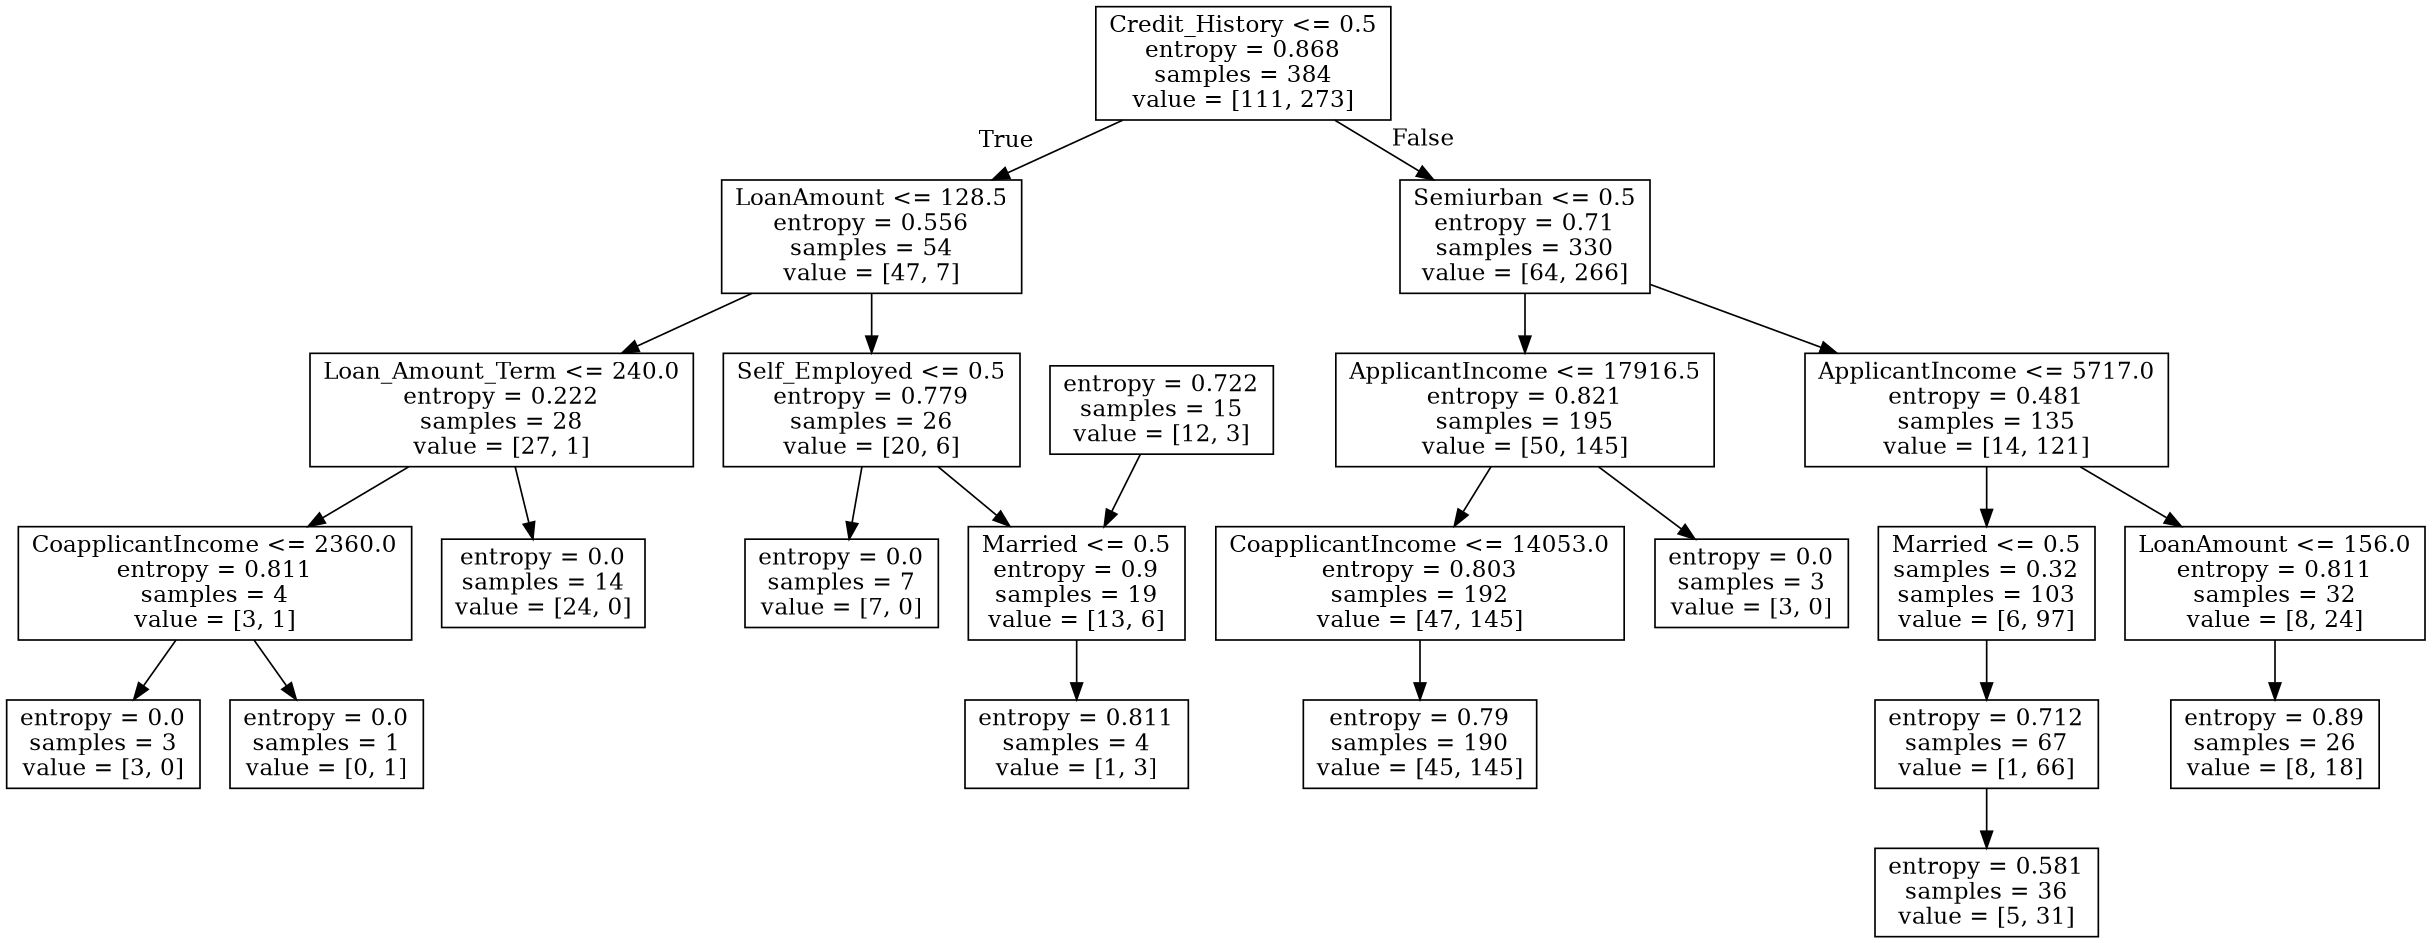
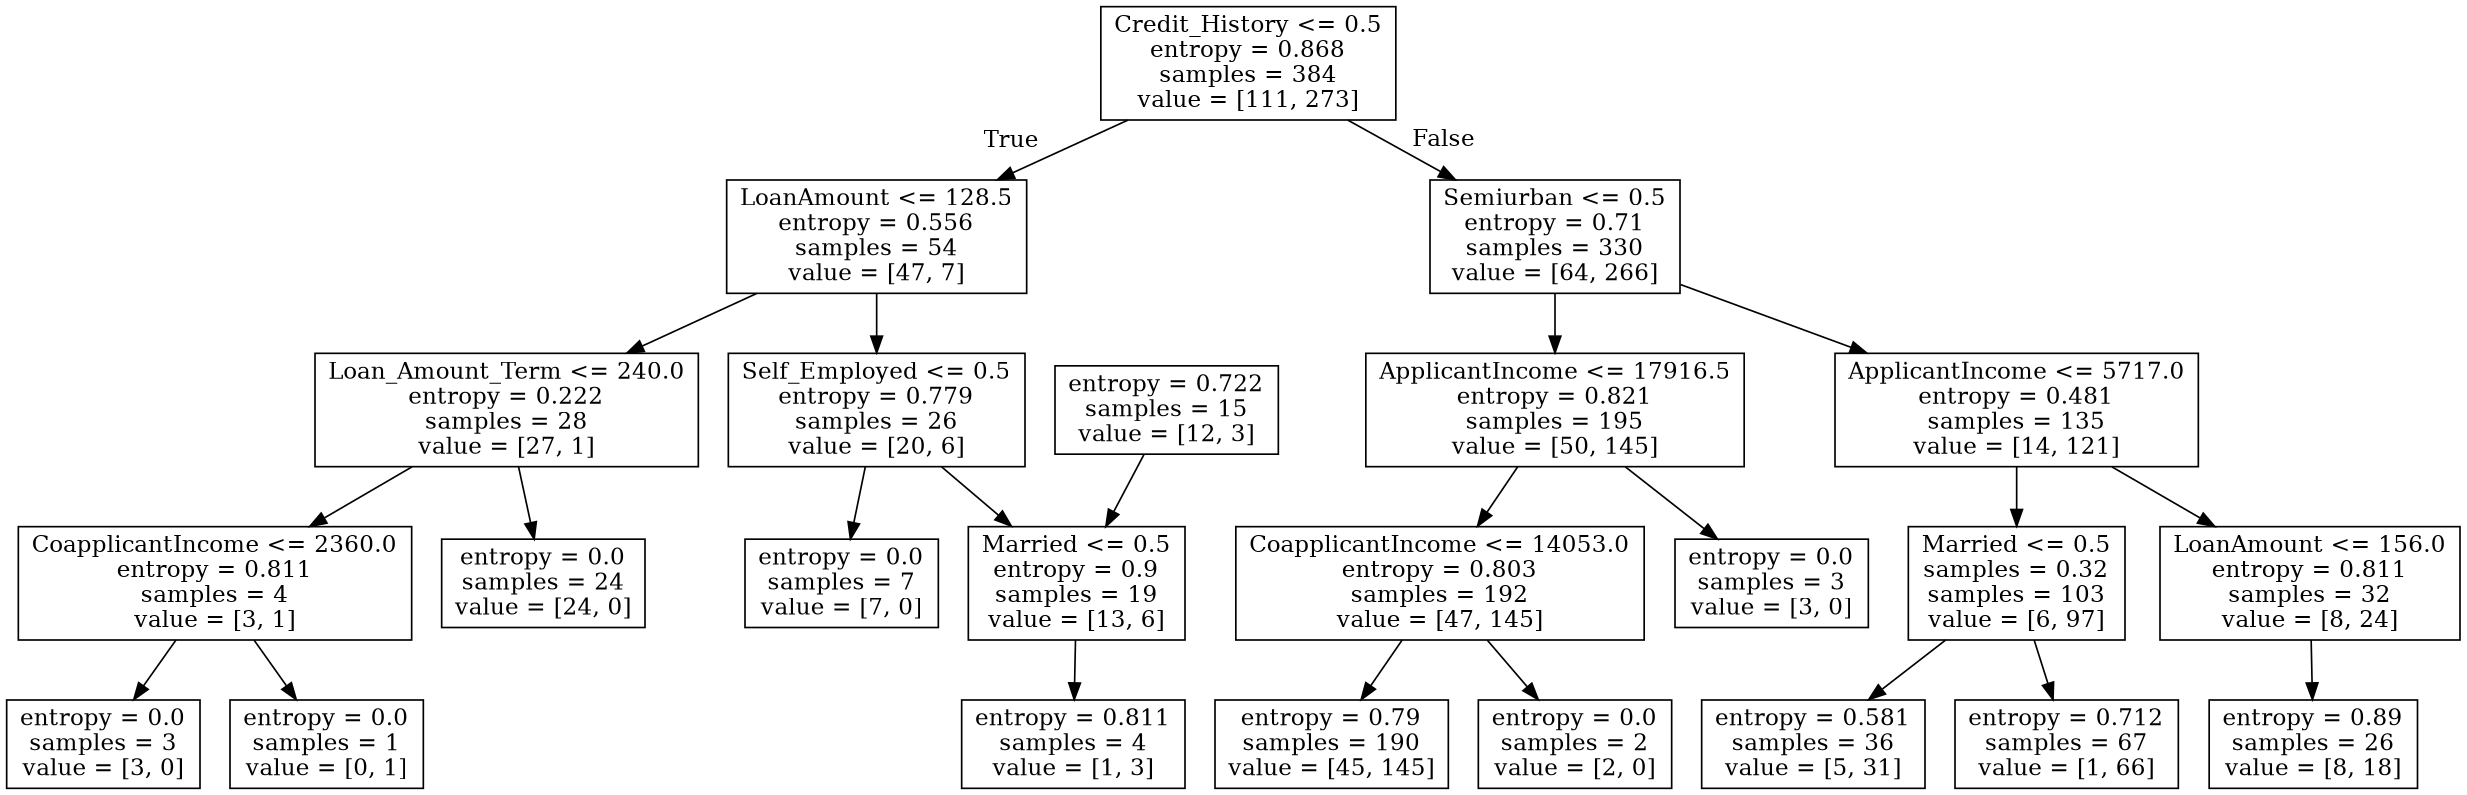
(543, 583) -> (543, 583)
none -> (1575, 744)
(1987, 810) -> (1914, 665)
